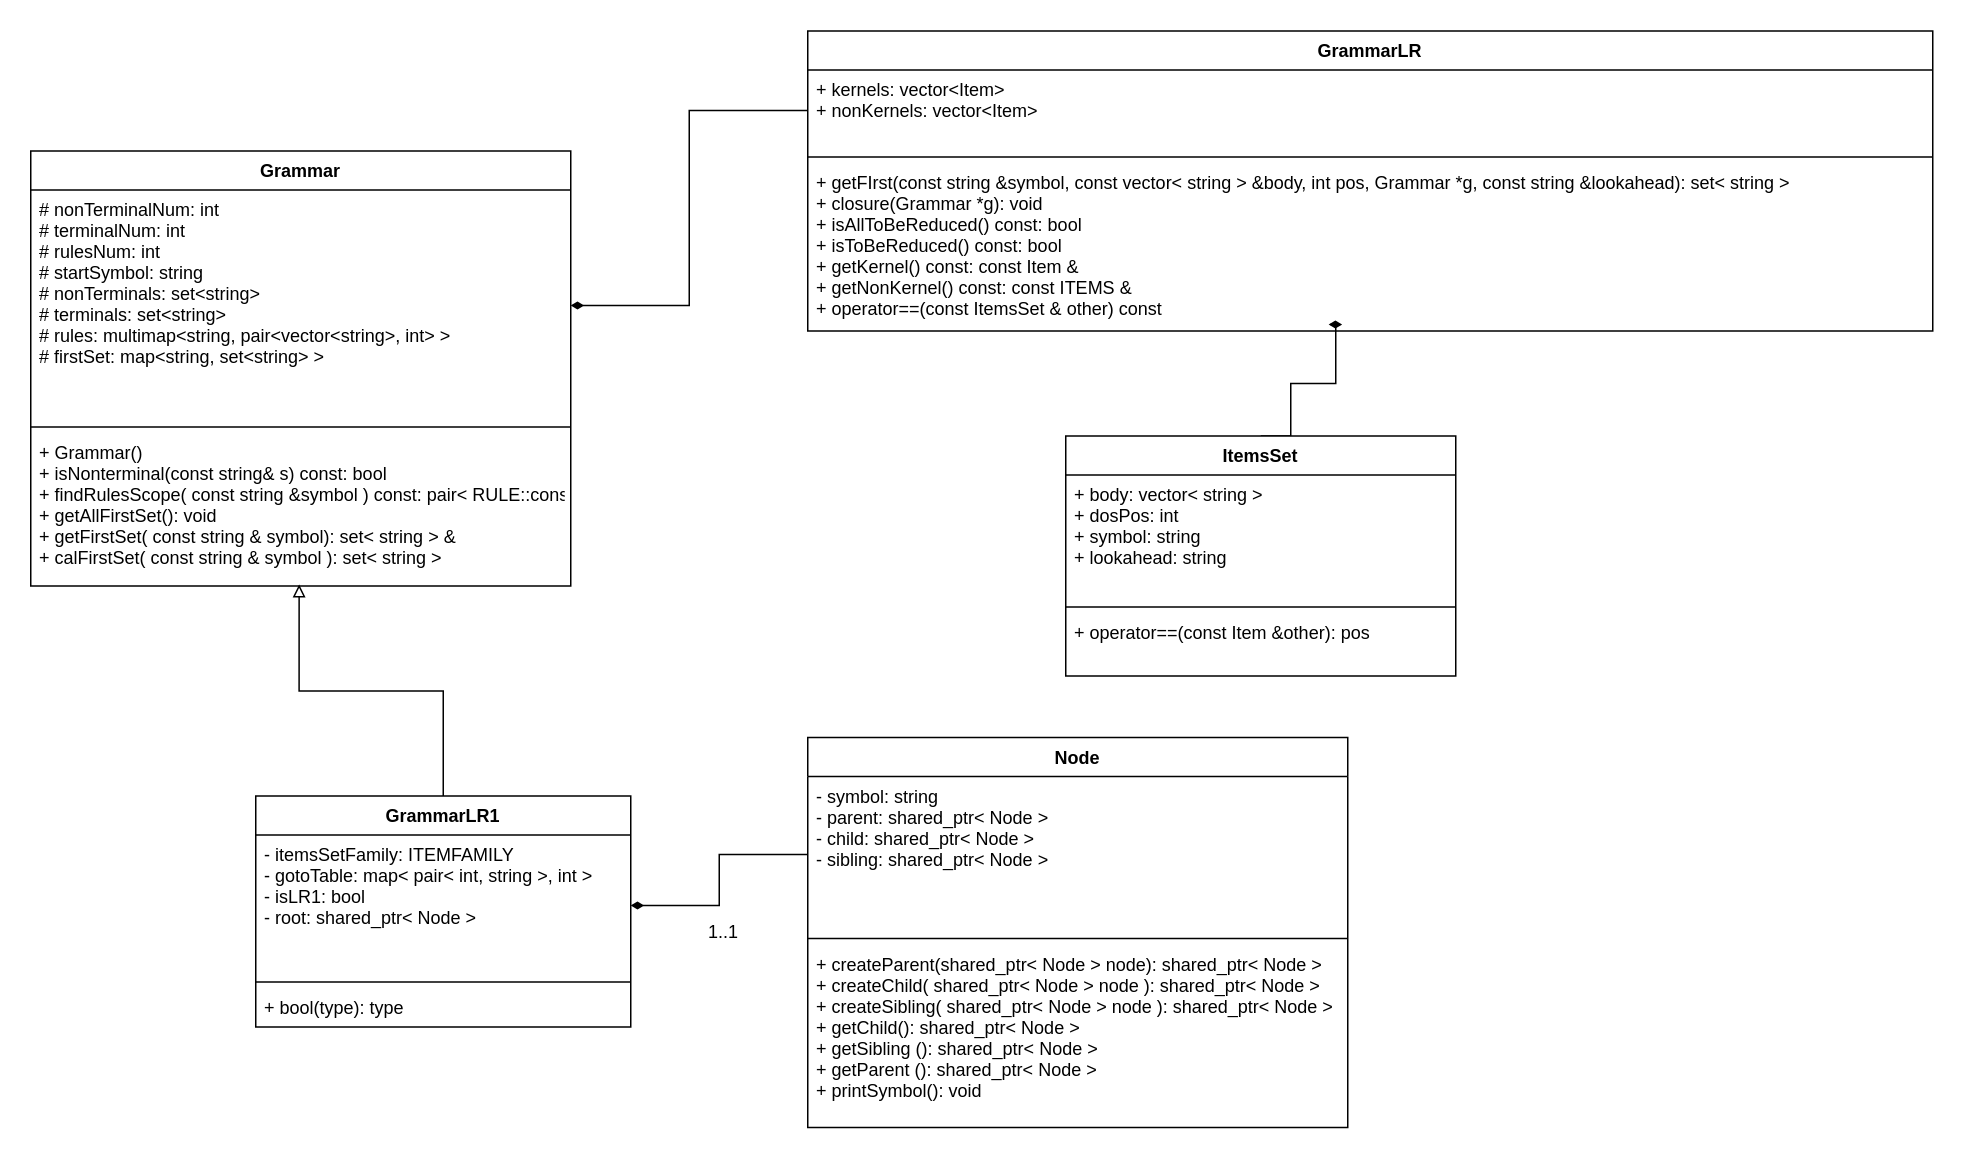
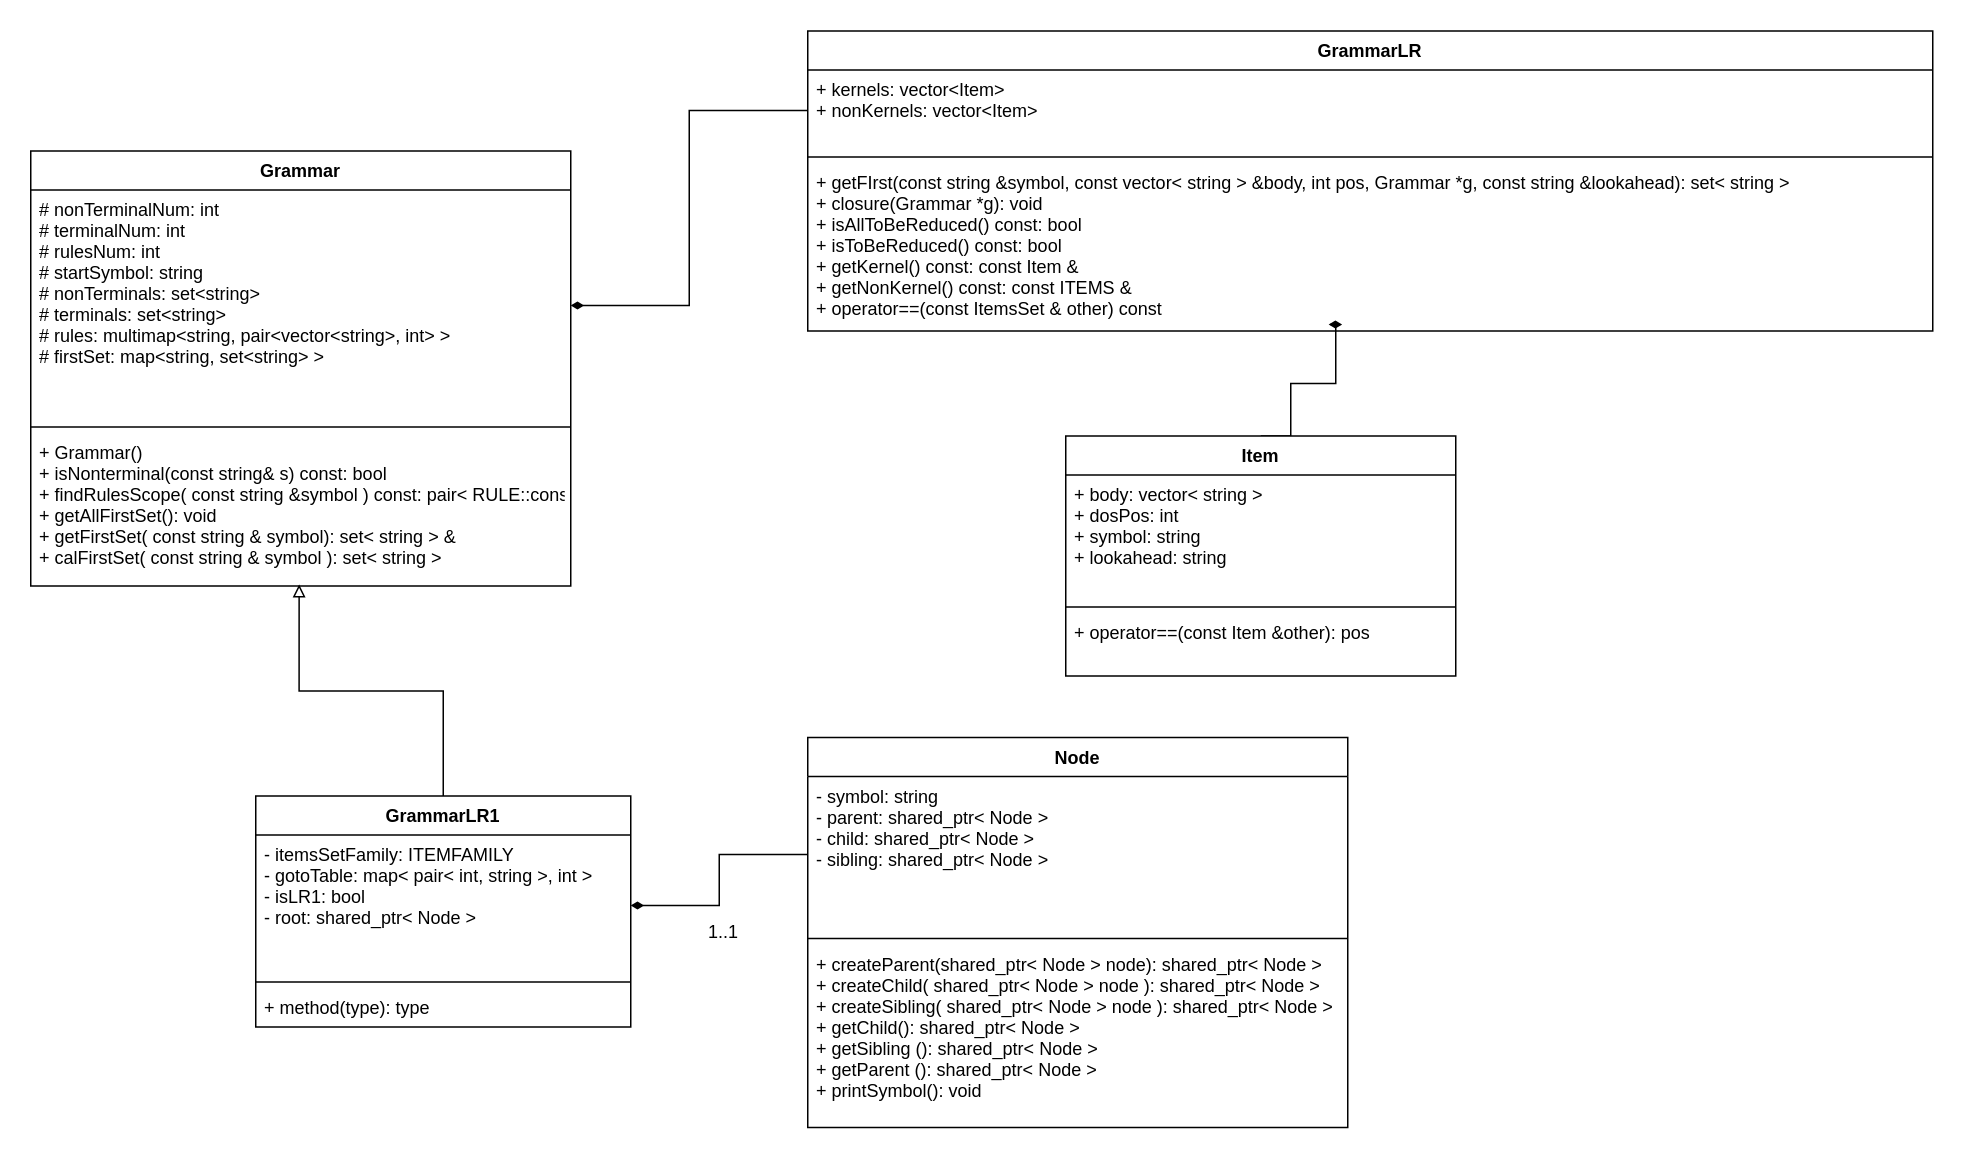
(1260, 456) -> (1260, 456)
(345, 1008) -> (358, 1008)
